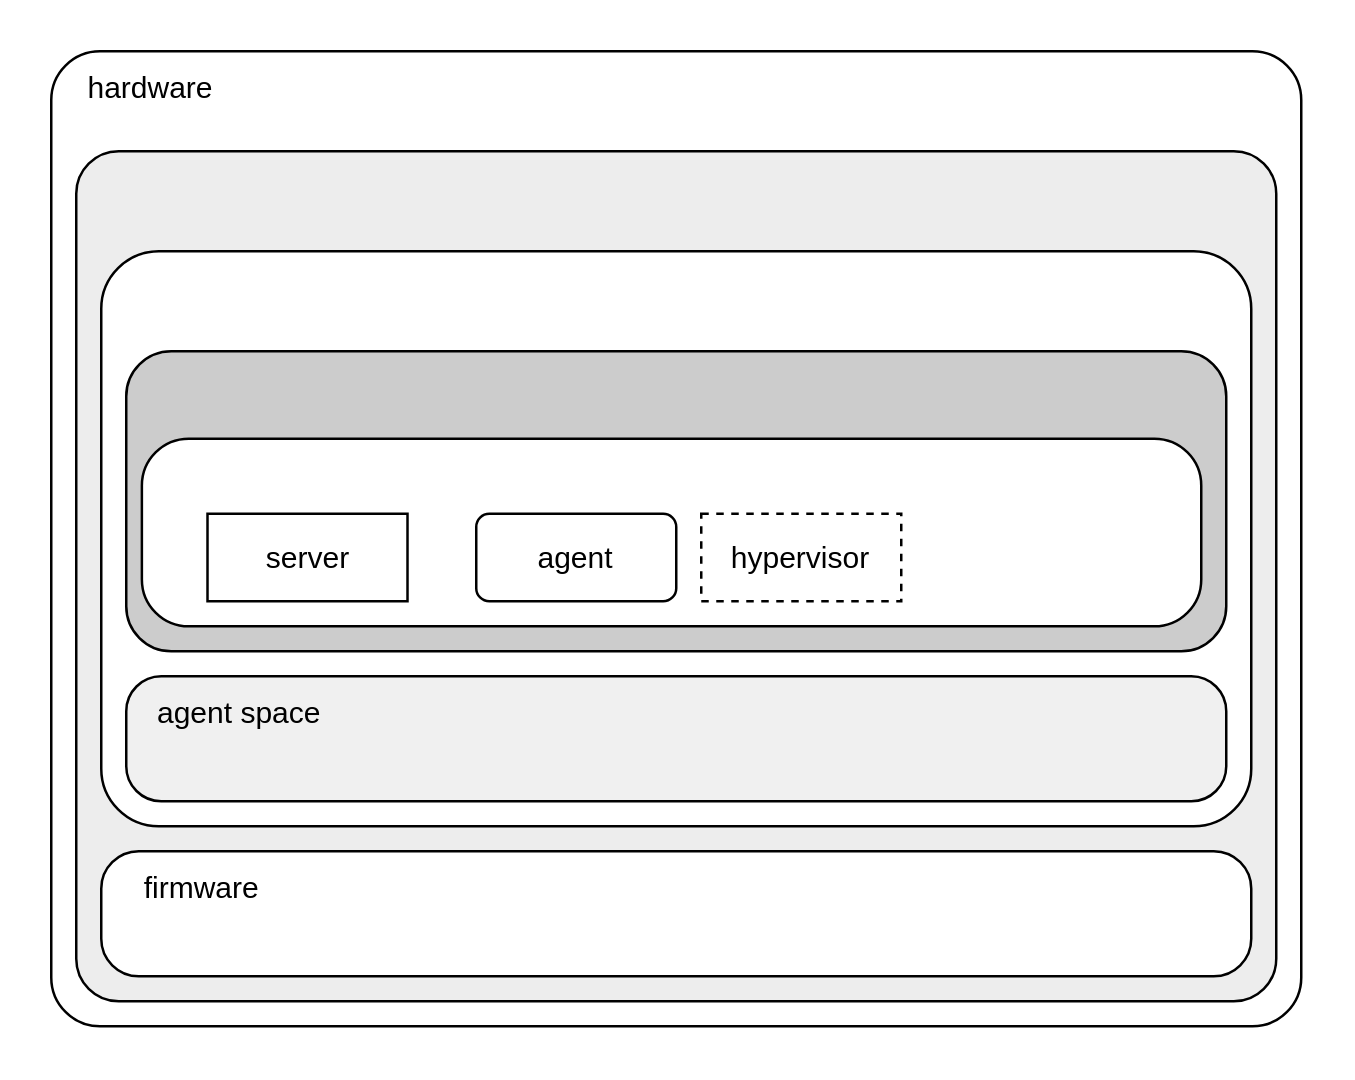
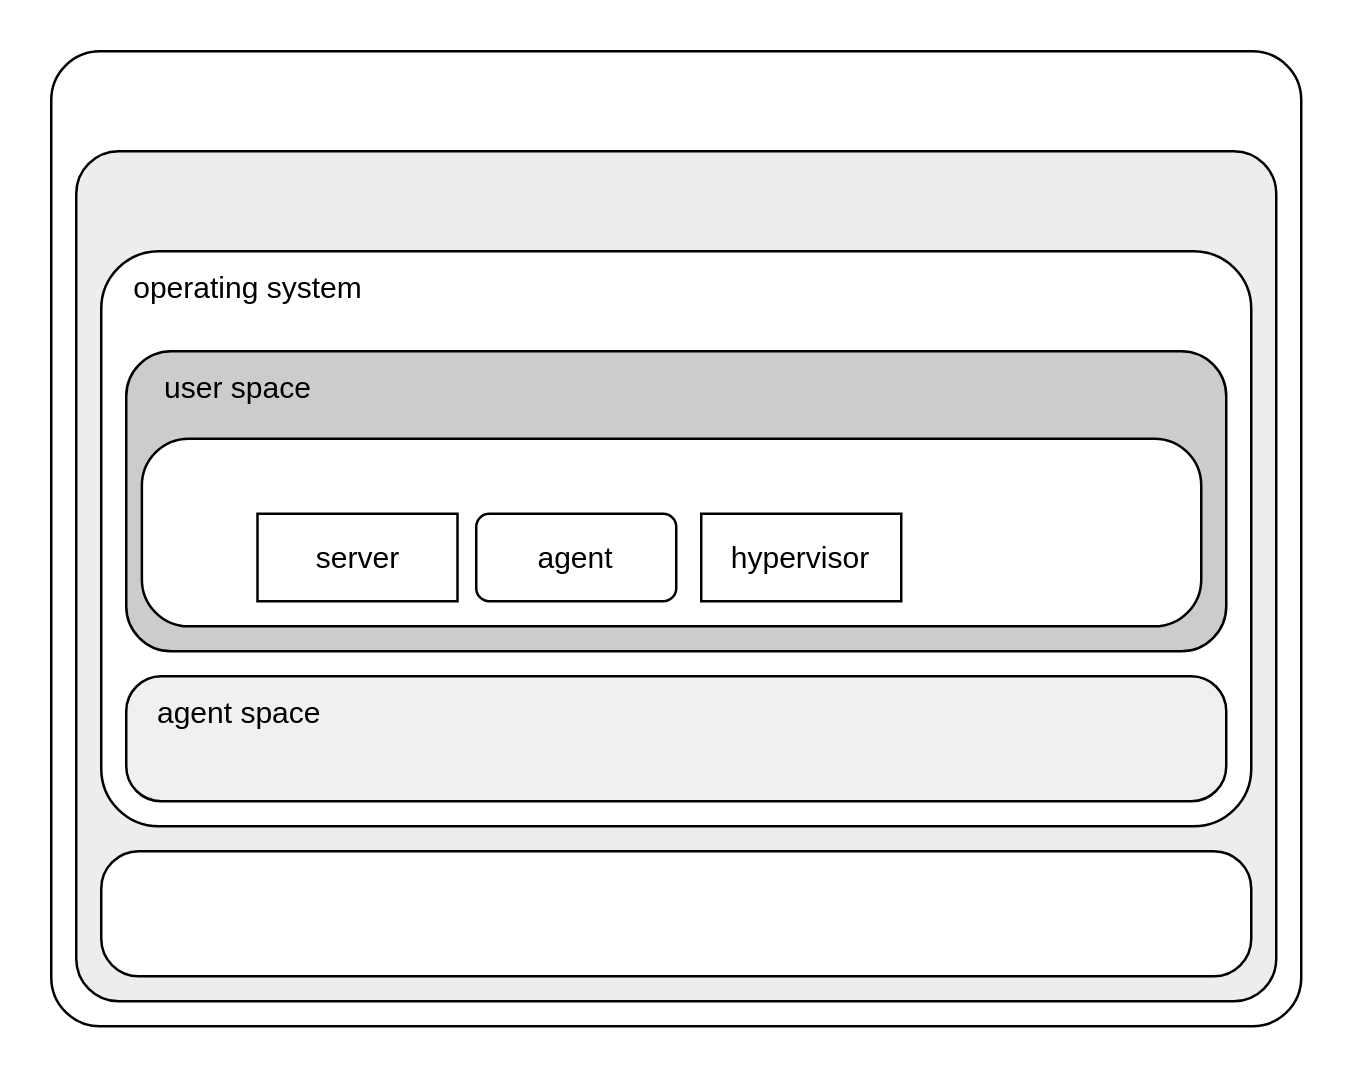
(151, 89) -> none
none -> (248, 289)
none -> (239, 389)
(308, 558) -> (358, 558)
(801, 558) -> (801, 558)
(201, 889) -> none
